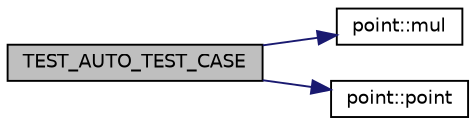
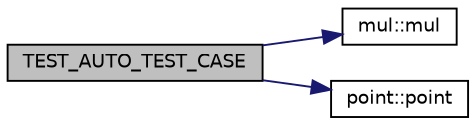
(400, 27) -> (400, 27)
